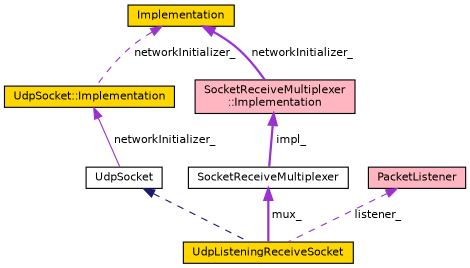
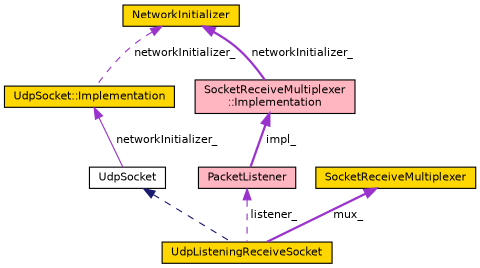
(181, 16) -> (181, 16)
(271, 146) -> (258, 146)
(268, 178) -> (396, 178)
